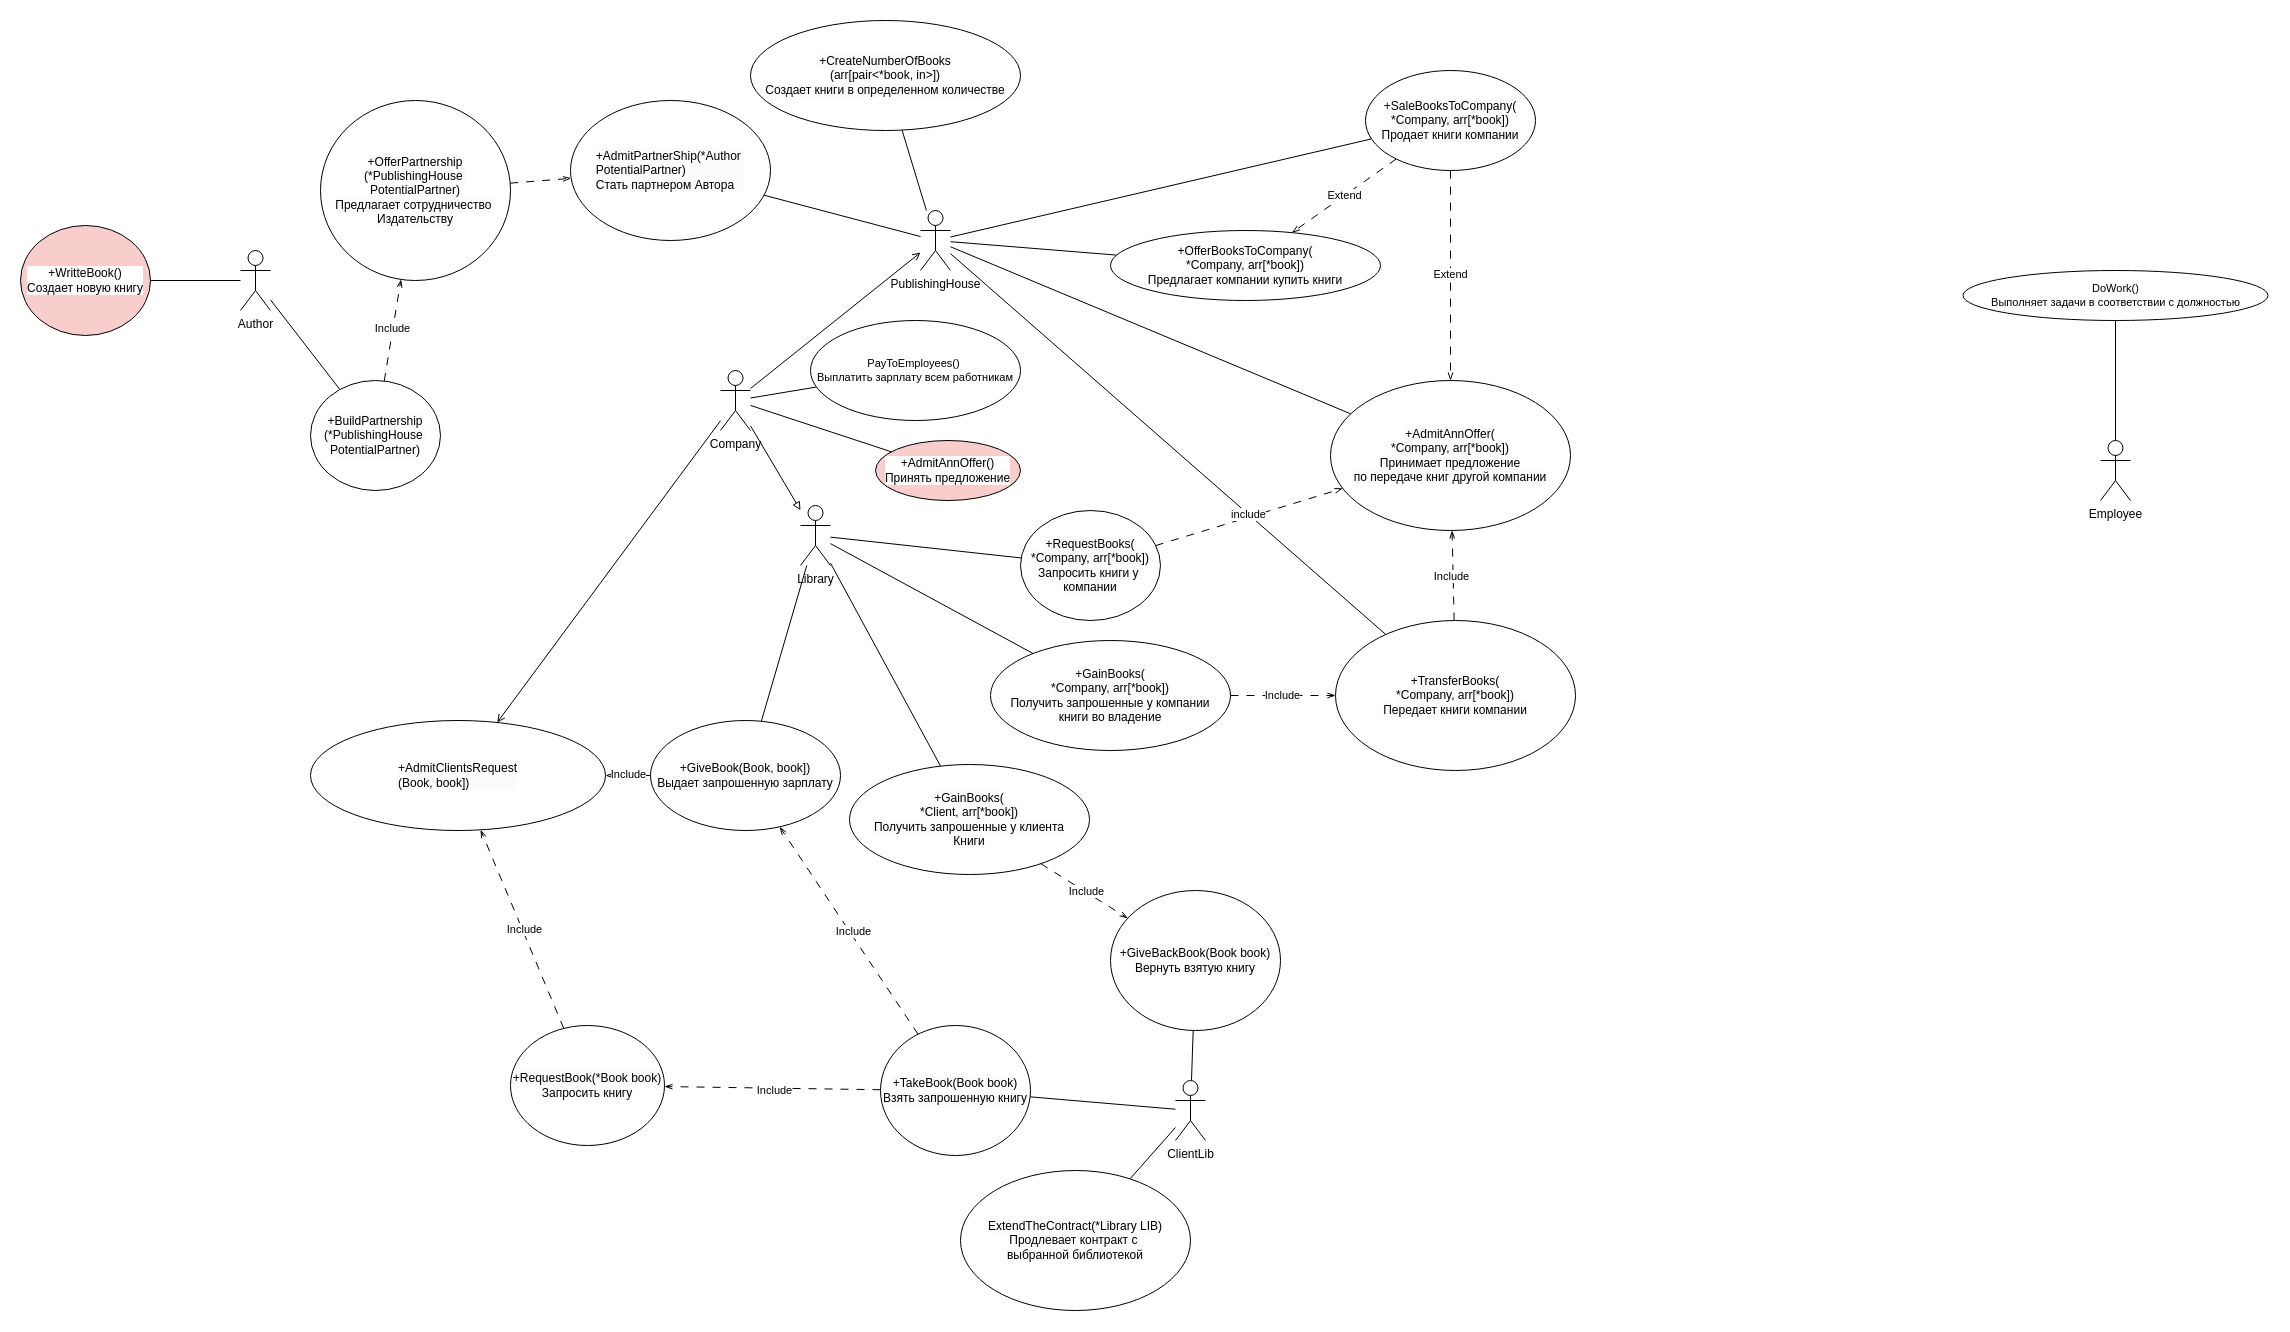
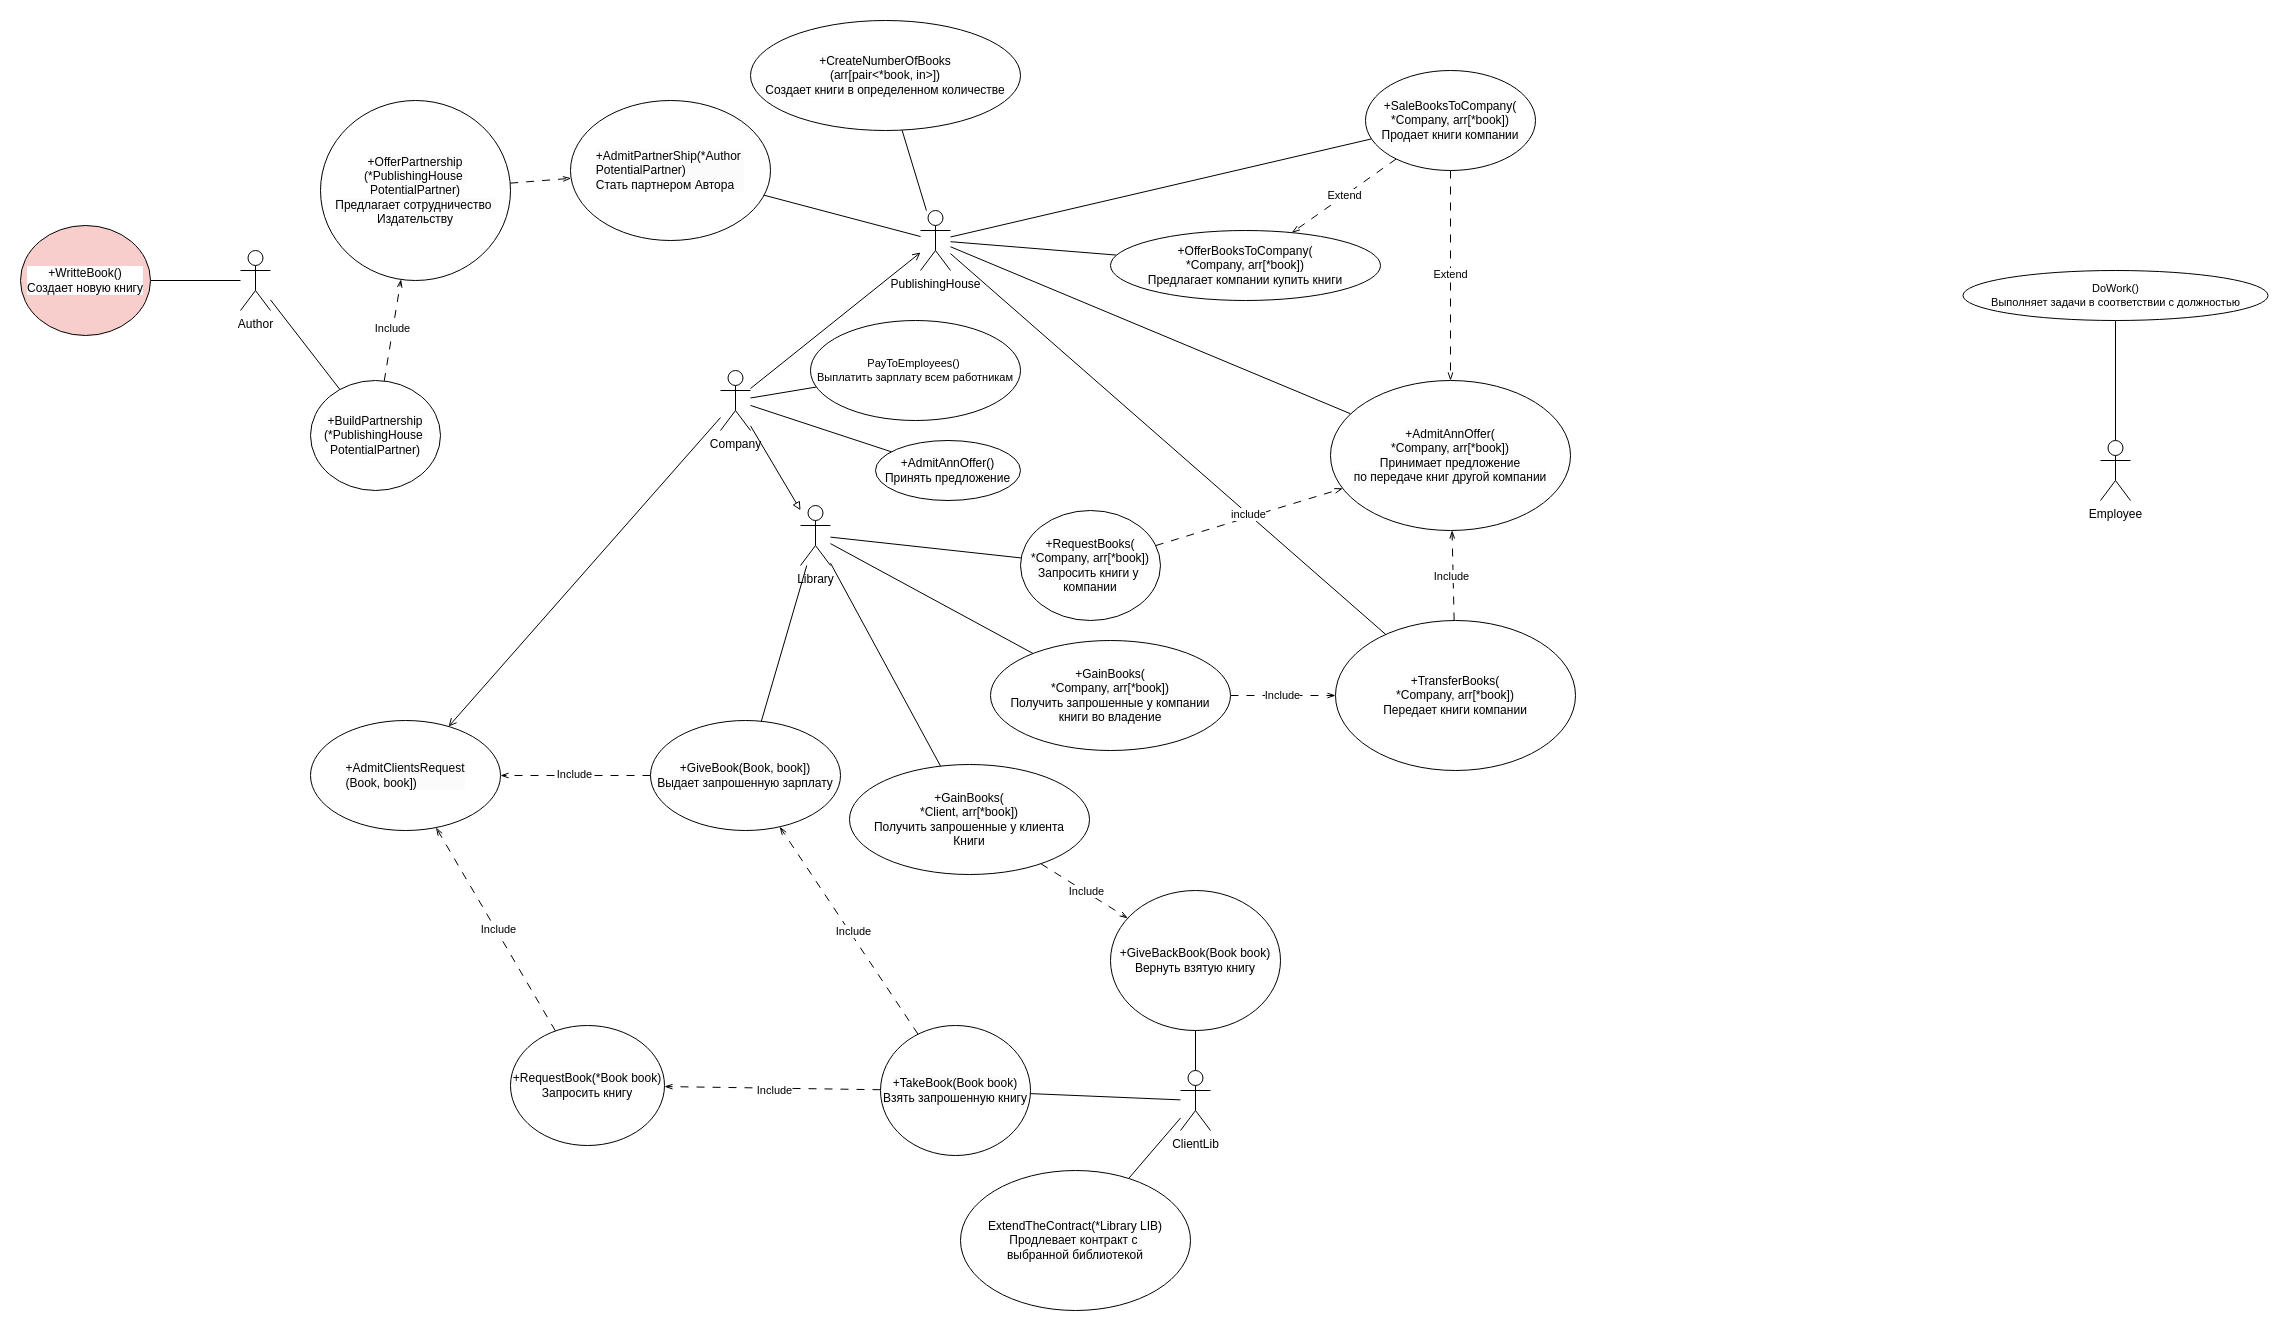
(948, 471) -> (948, 471)
(458, 776) -> (406, 776)
(1191, 1111) -> (1196, 1101)
